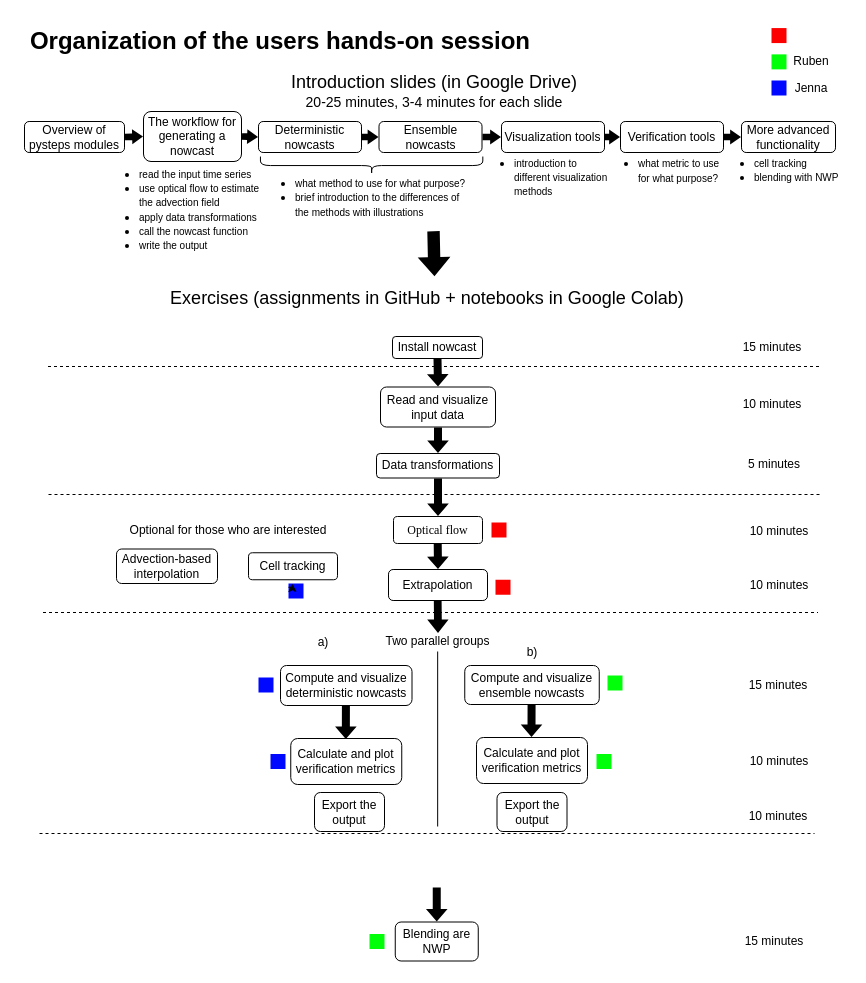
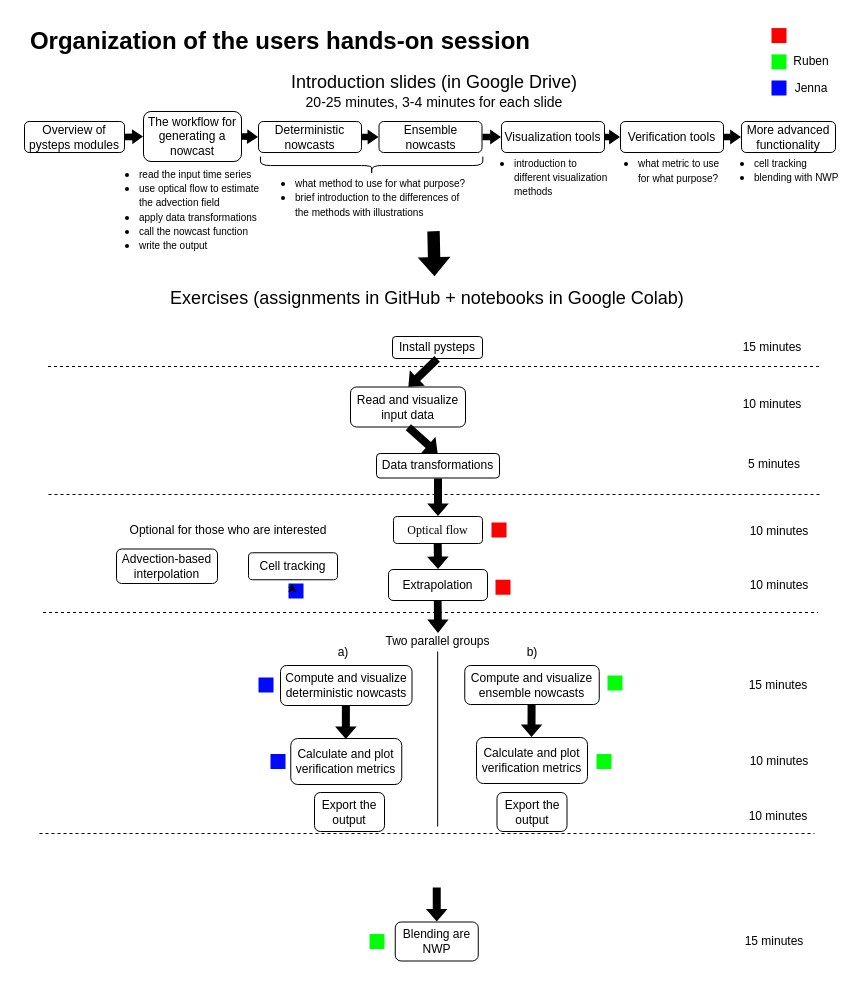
(438, 348) -> (438, 348)
(438, 407) -> (408, 407)
(324, 643) -> (344, 653)
